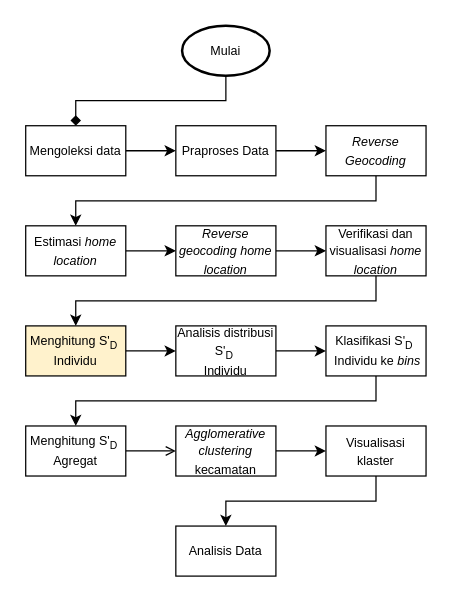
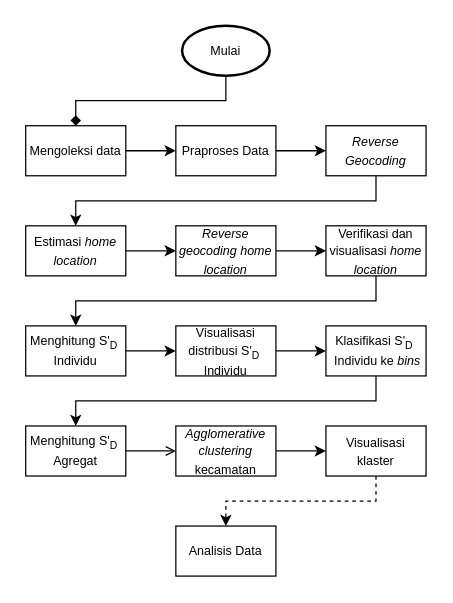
(76, 351) -> (76, 351)
(226, 351) -> (226, 351)
(306, 501) -> (306, 501)
